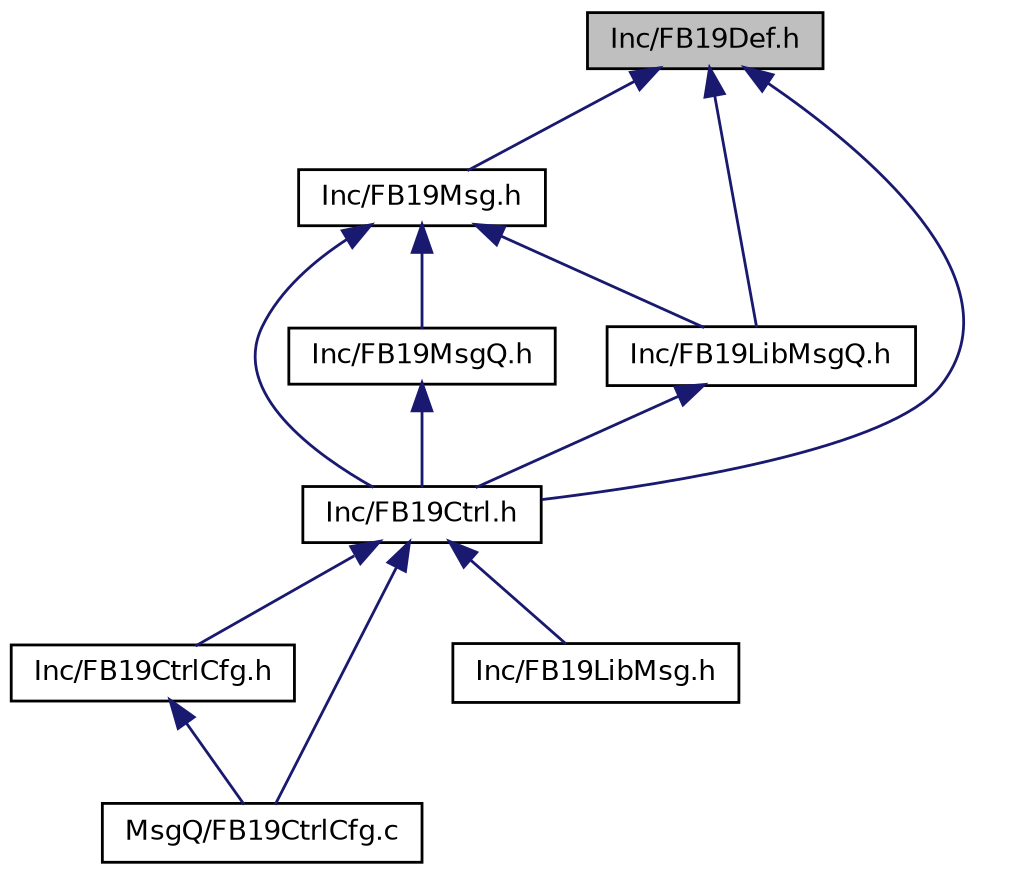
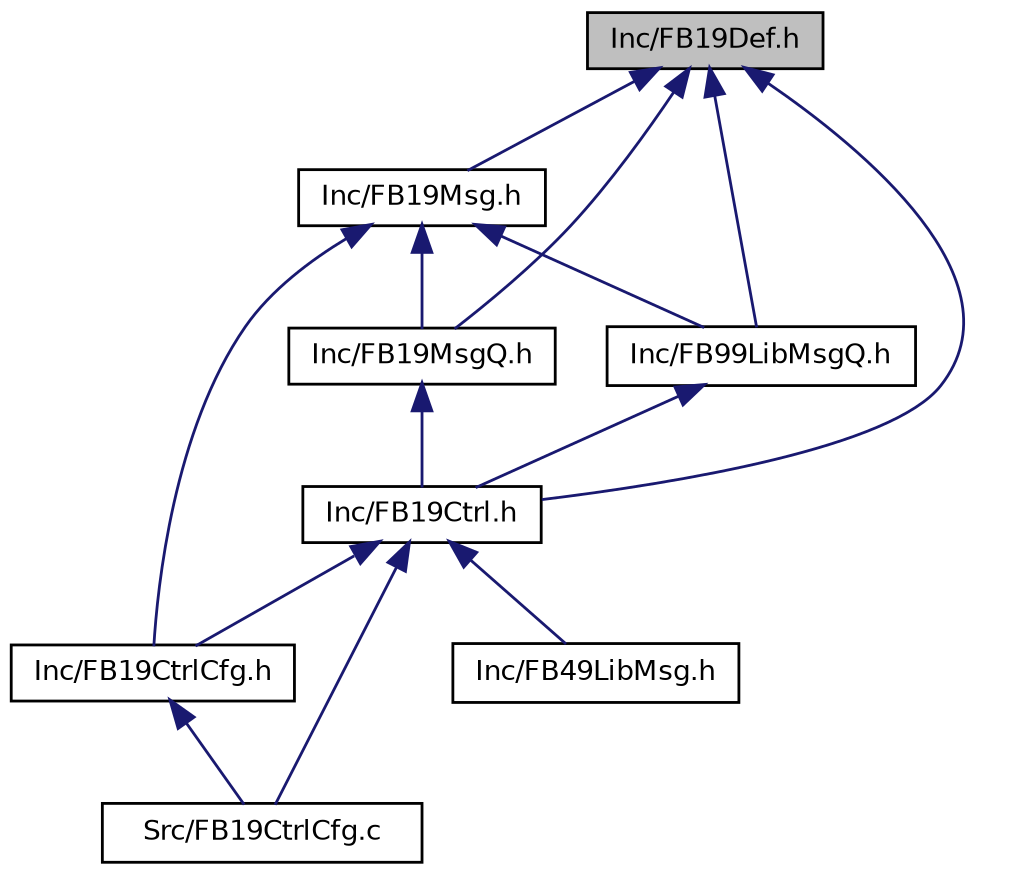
none -> (575, 221)
(761, 356) -> (761, 356)
(257, 371) -> (200, 416)
(596, 673) -> (596, 673)
(262, 833) -> (262, 833)
